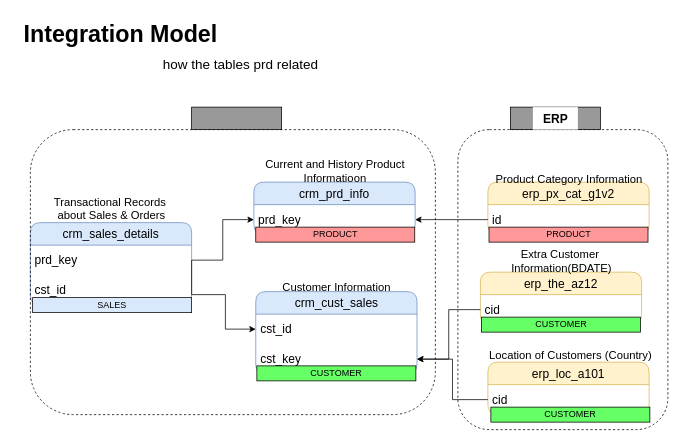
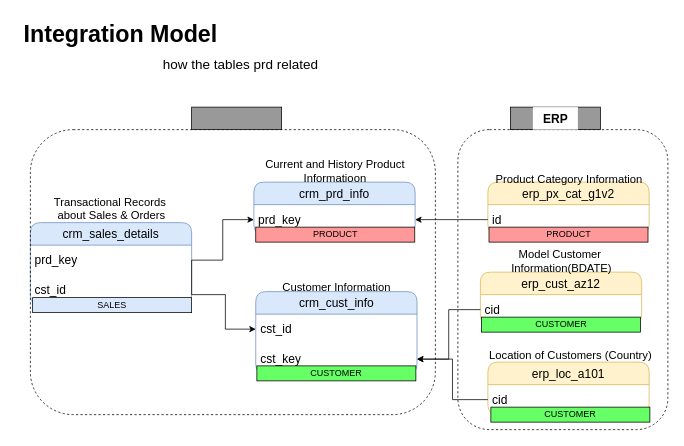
(562, 261) -> (562, 261)
(561, 283) -> (561, 283)
(337, 303) -> (337, 303)
